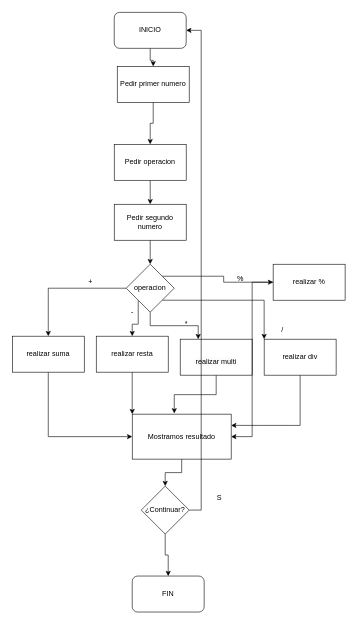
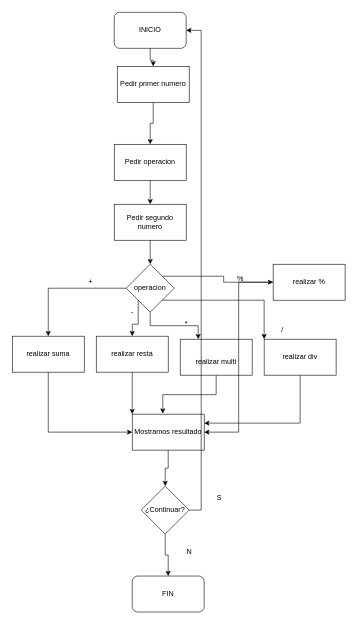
(182, 437) -> (168, 432)
none -> (189, 552)
